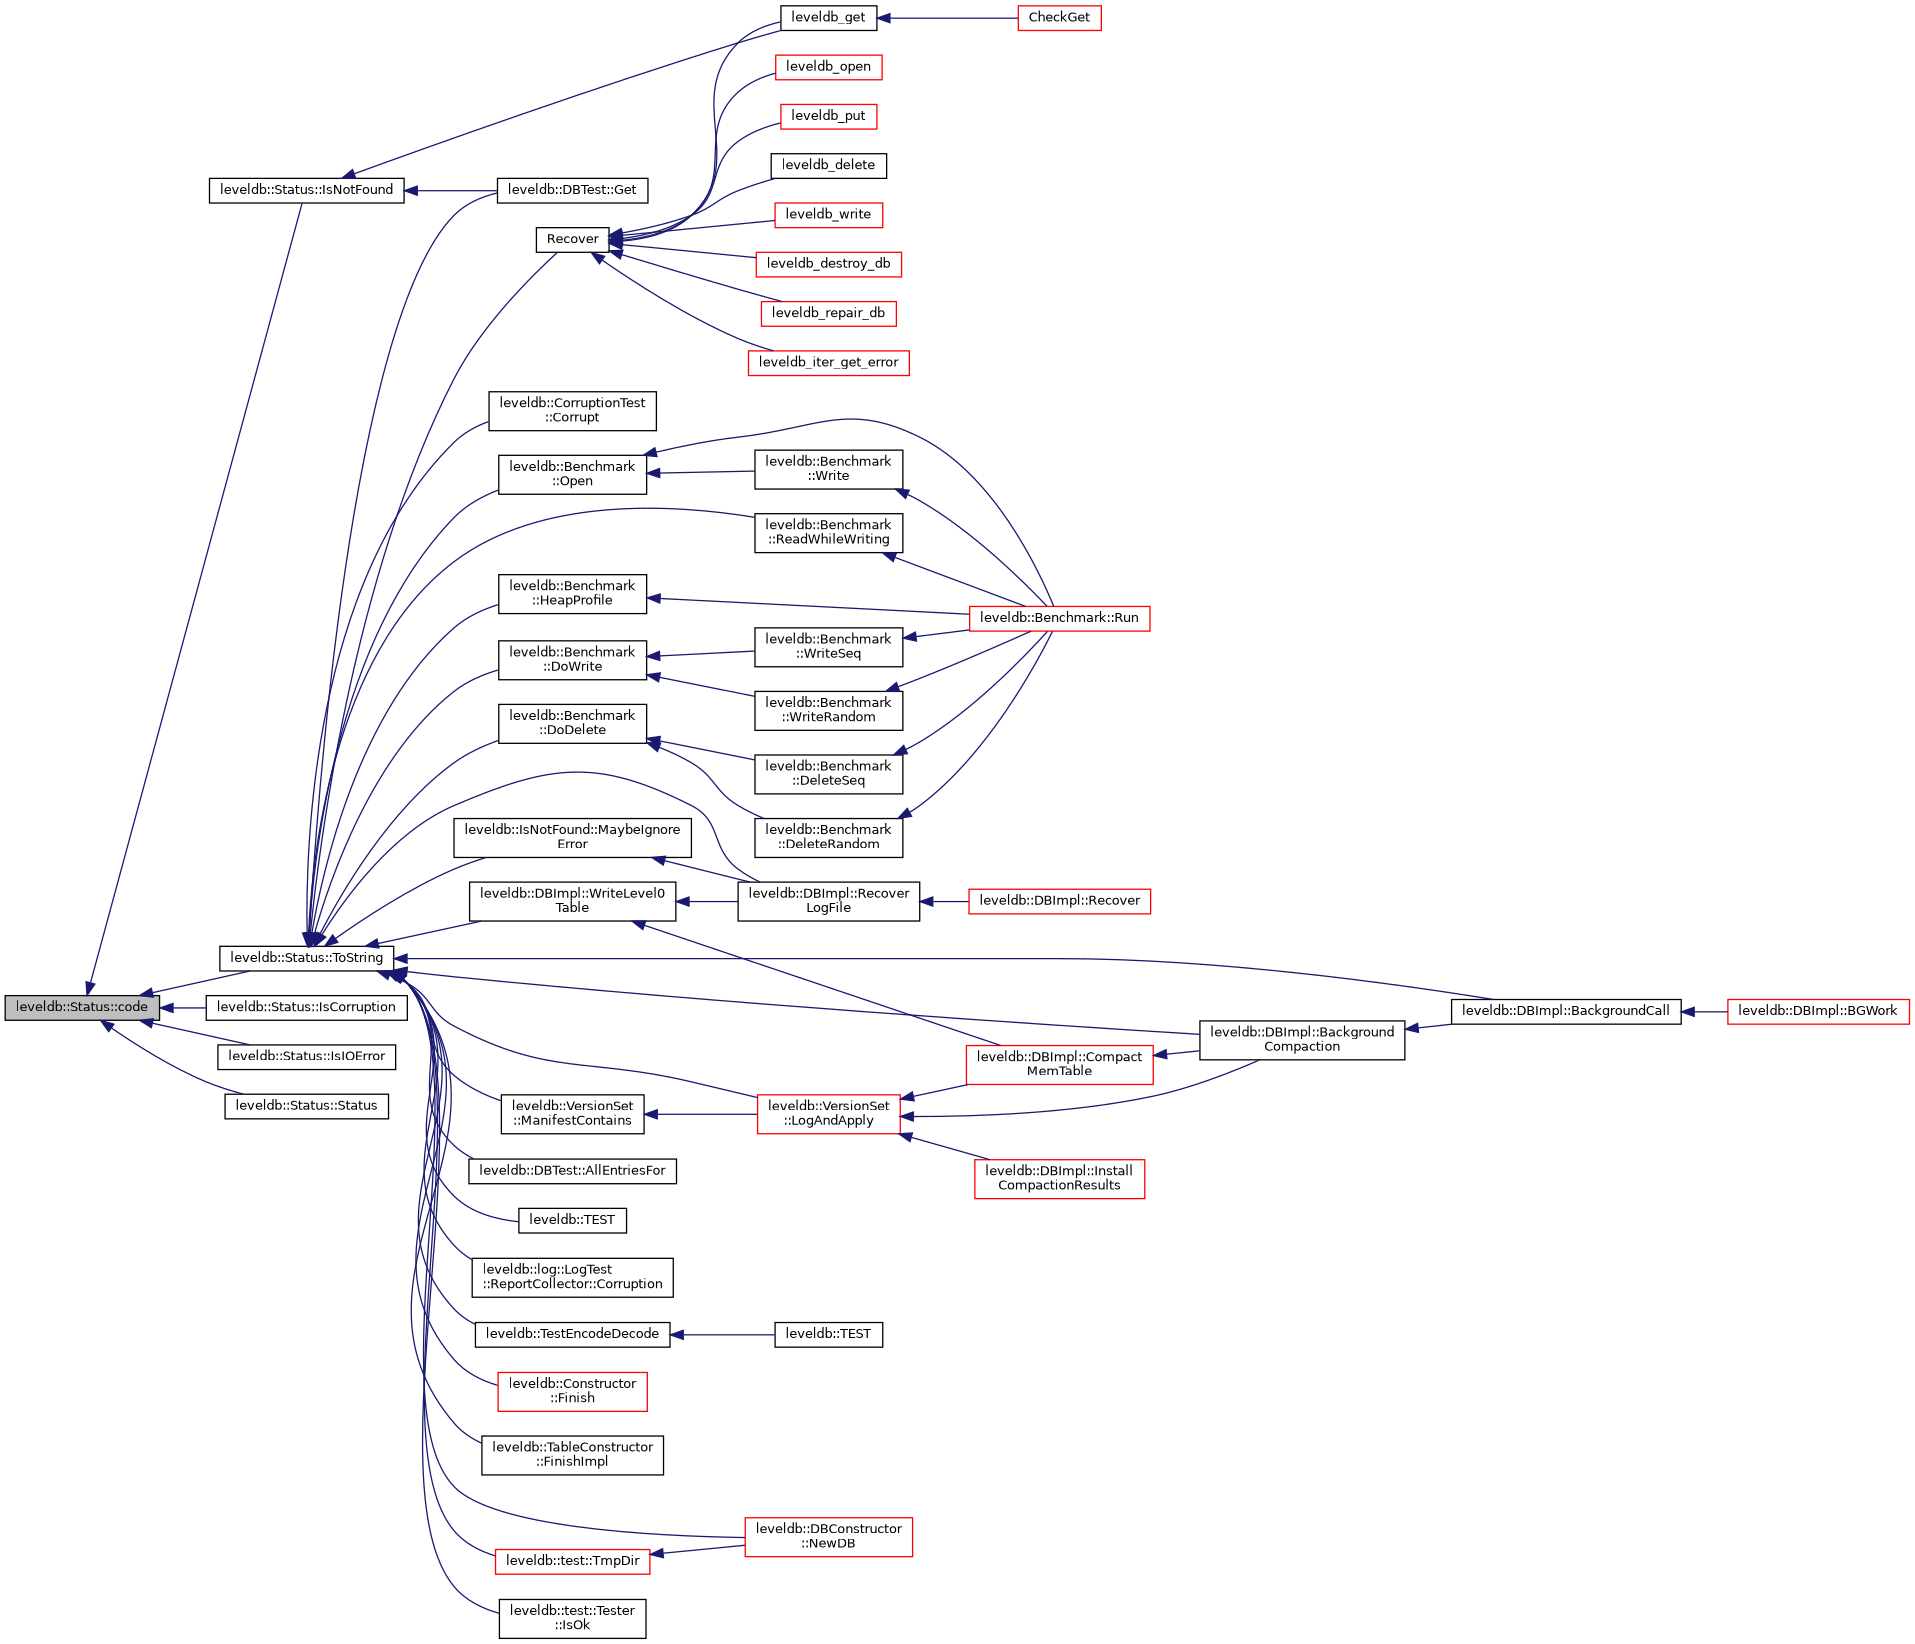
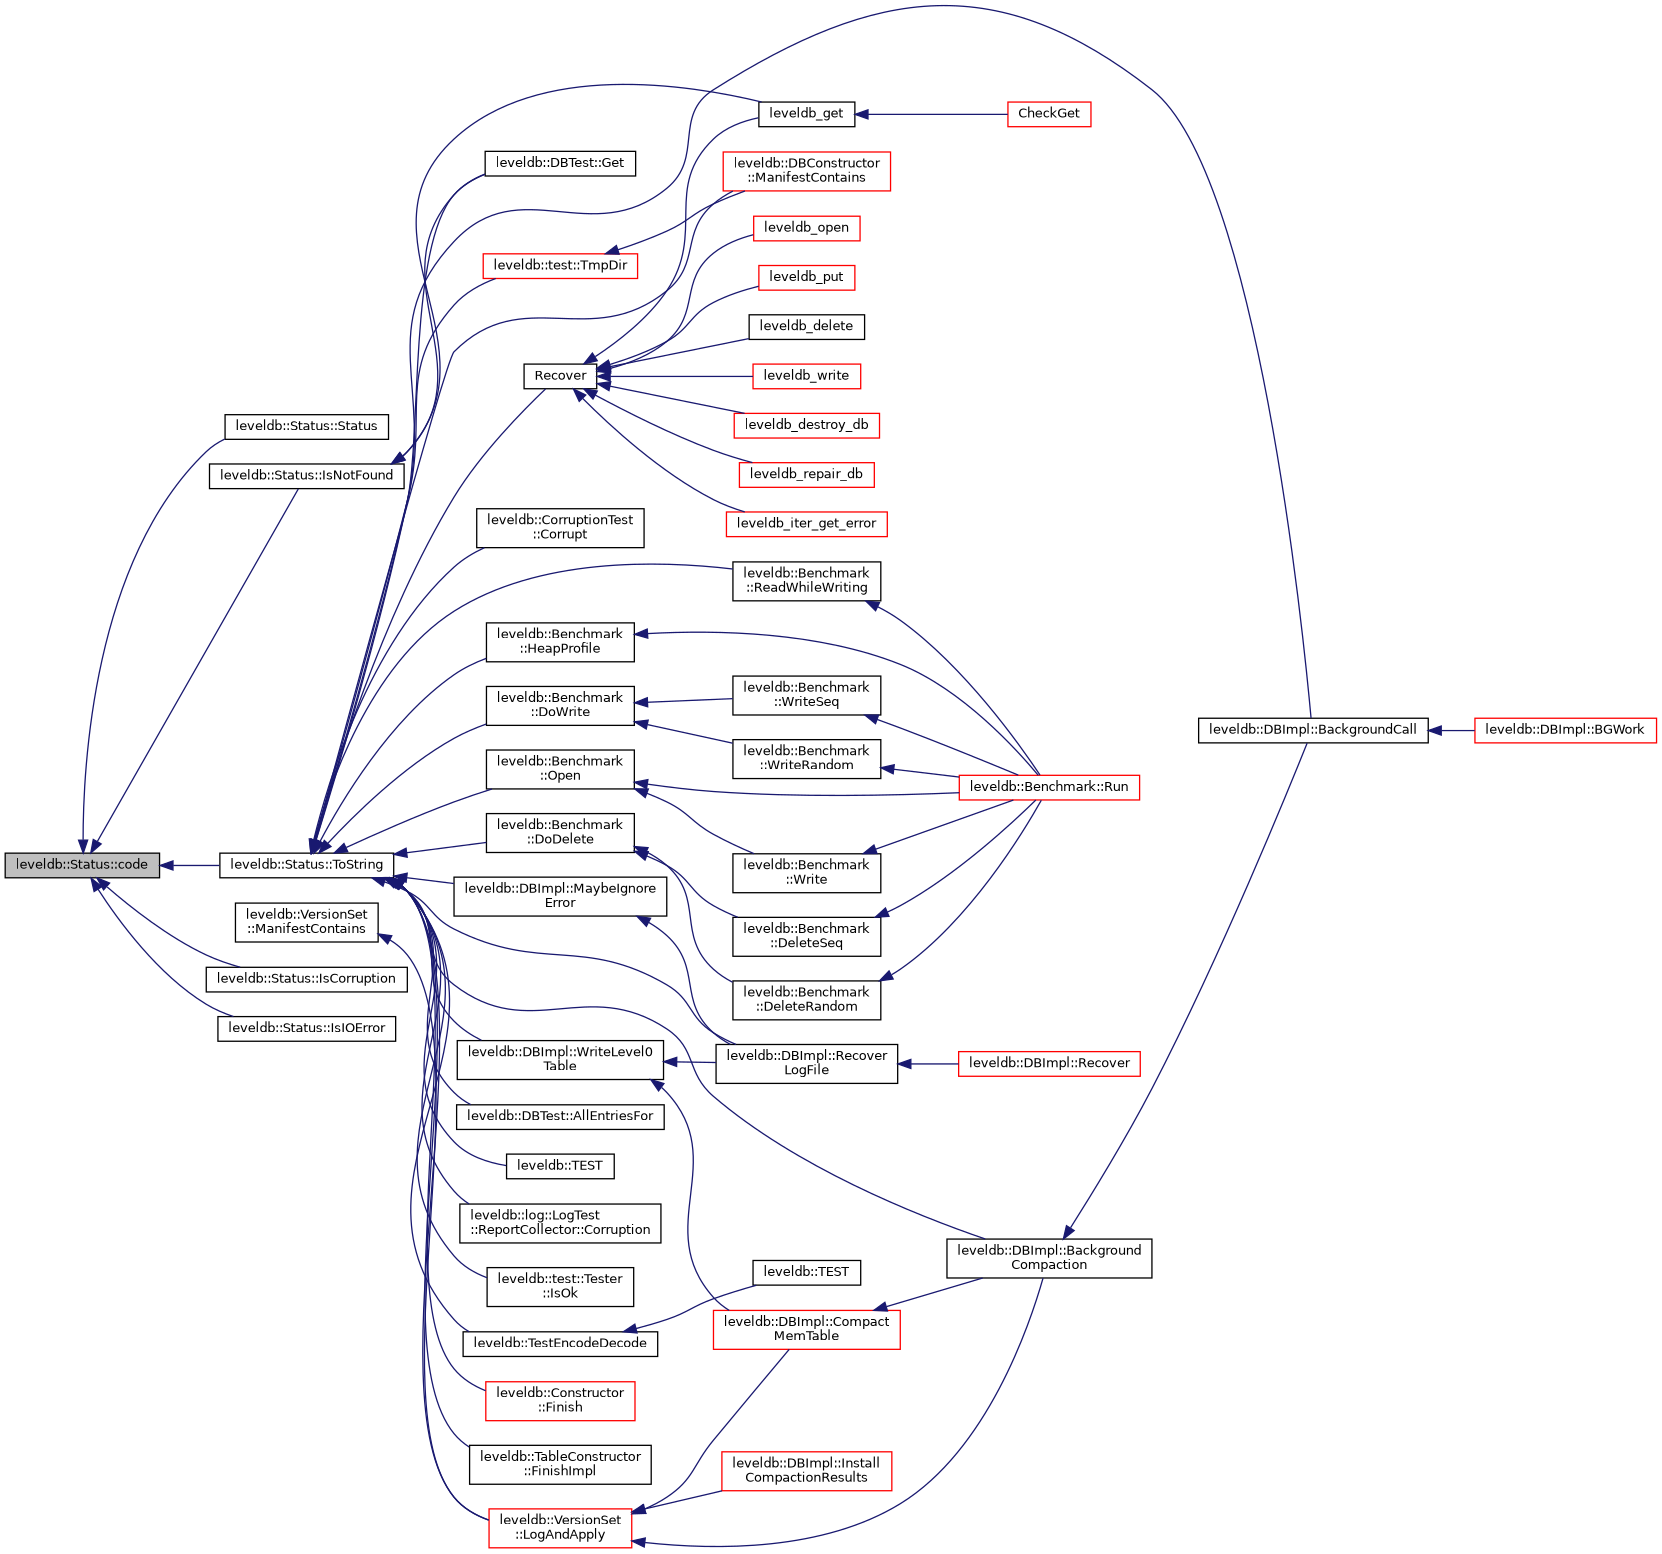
(573, 838) -> (560, 897)
(459, 1080) -> none
(829, 1537) -> (807, 171)
